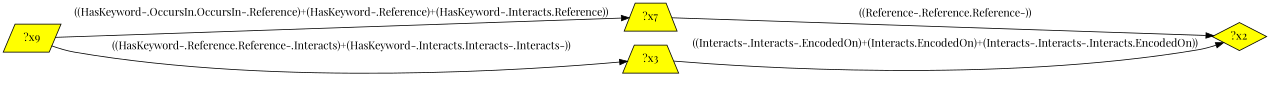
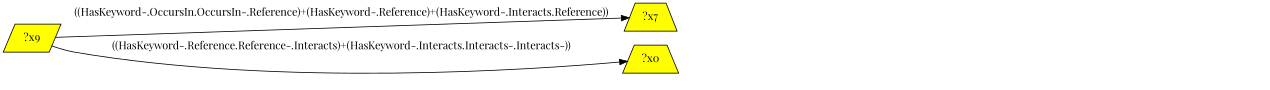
(1239, 37) -> none
(651, 59) -> (651, 59)
